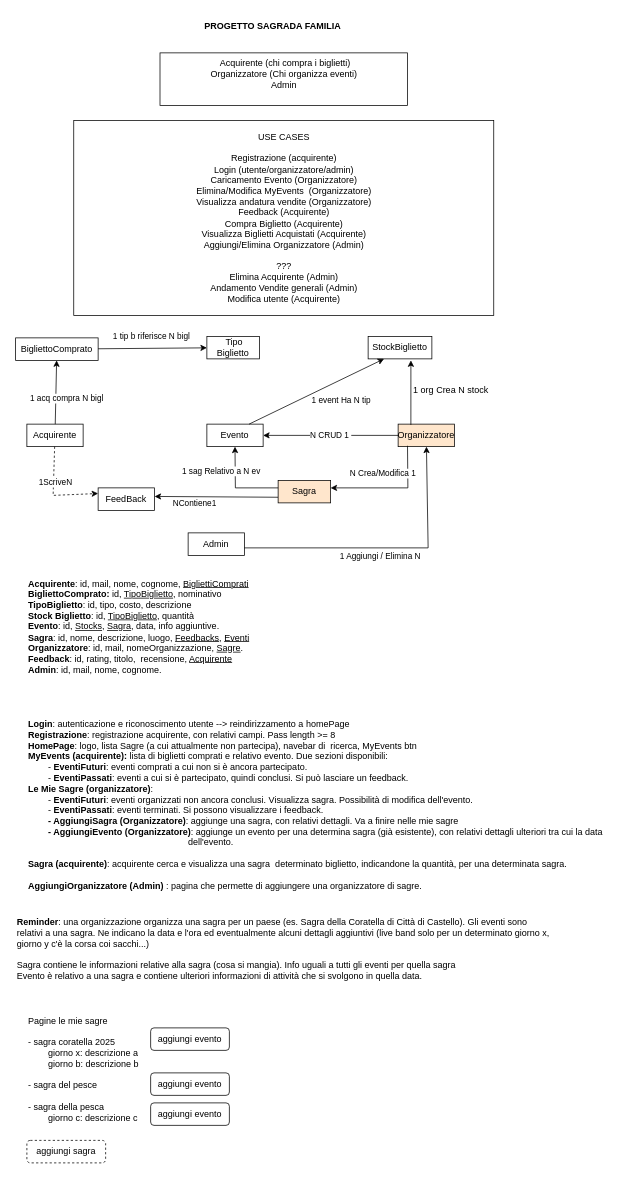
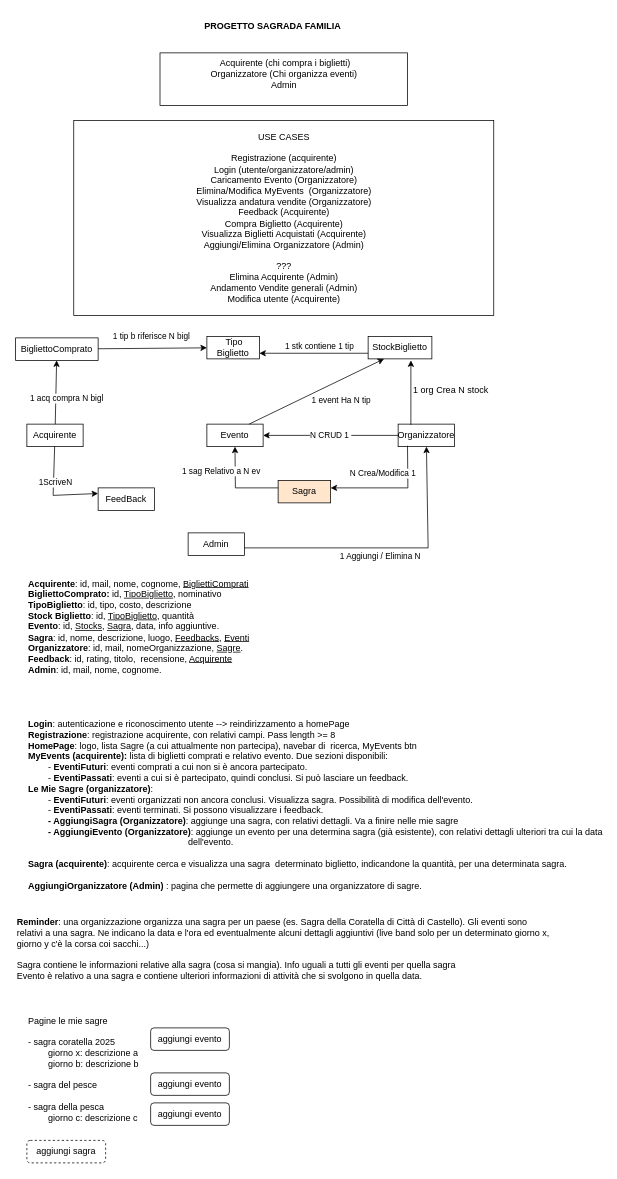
none -> (316, 353)
(426, 435) -> (426, 435)
(69, 495) -> (69, 495)
(188, 497) -> none
